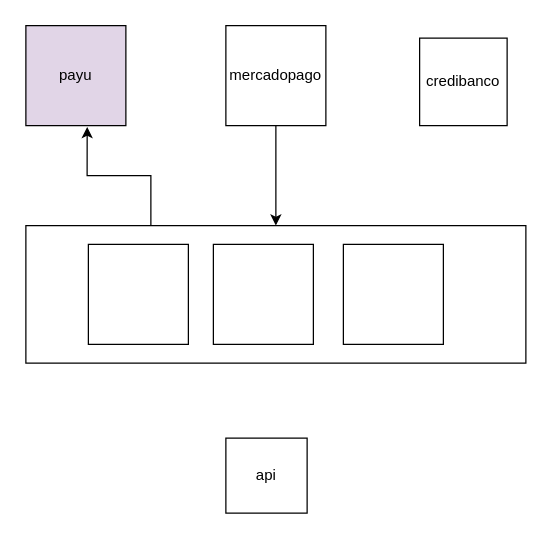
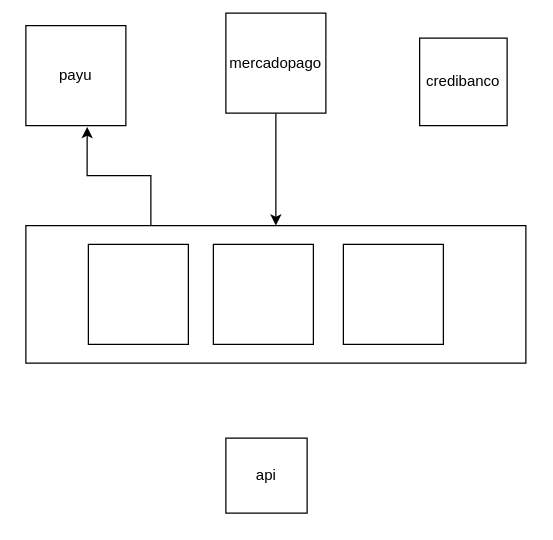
(76, 76) -> (76, 76)
(276, 76) -> (276, 63)
